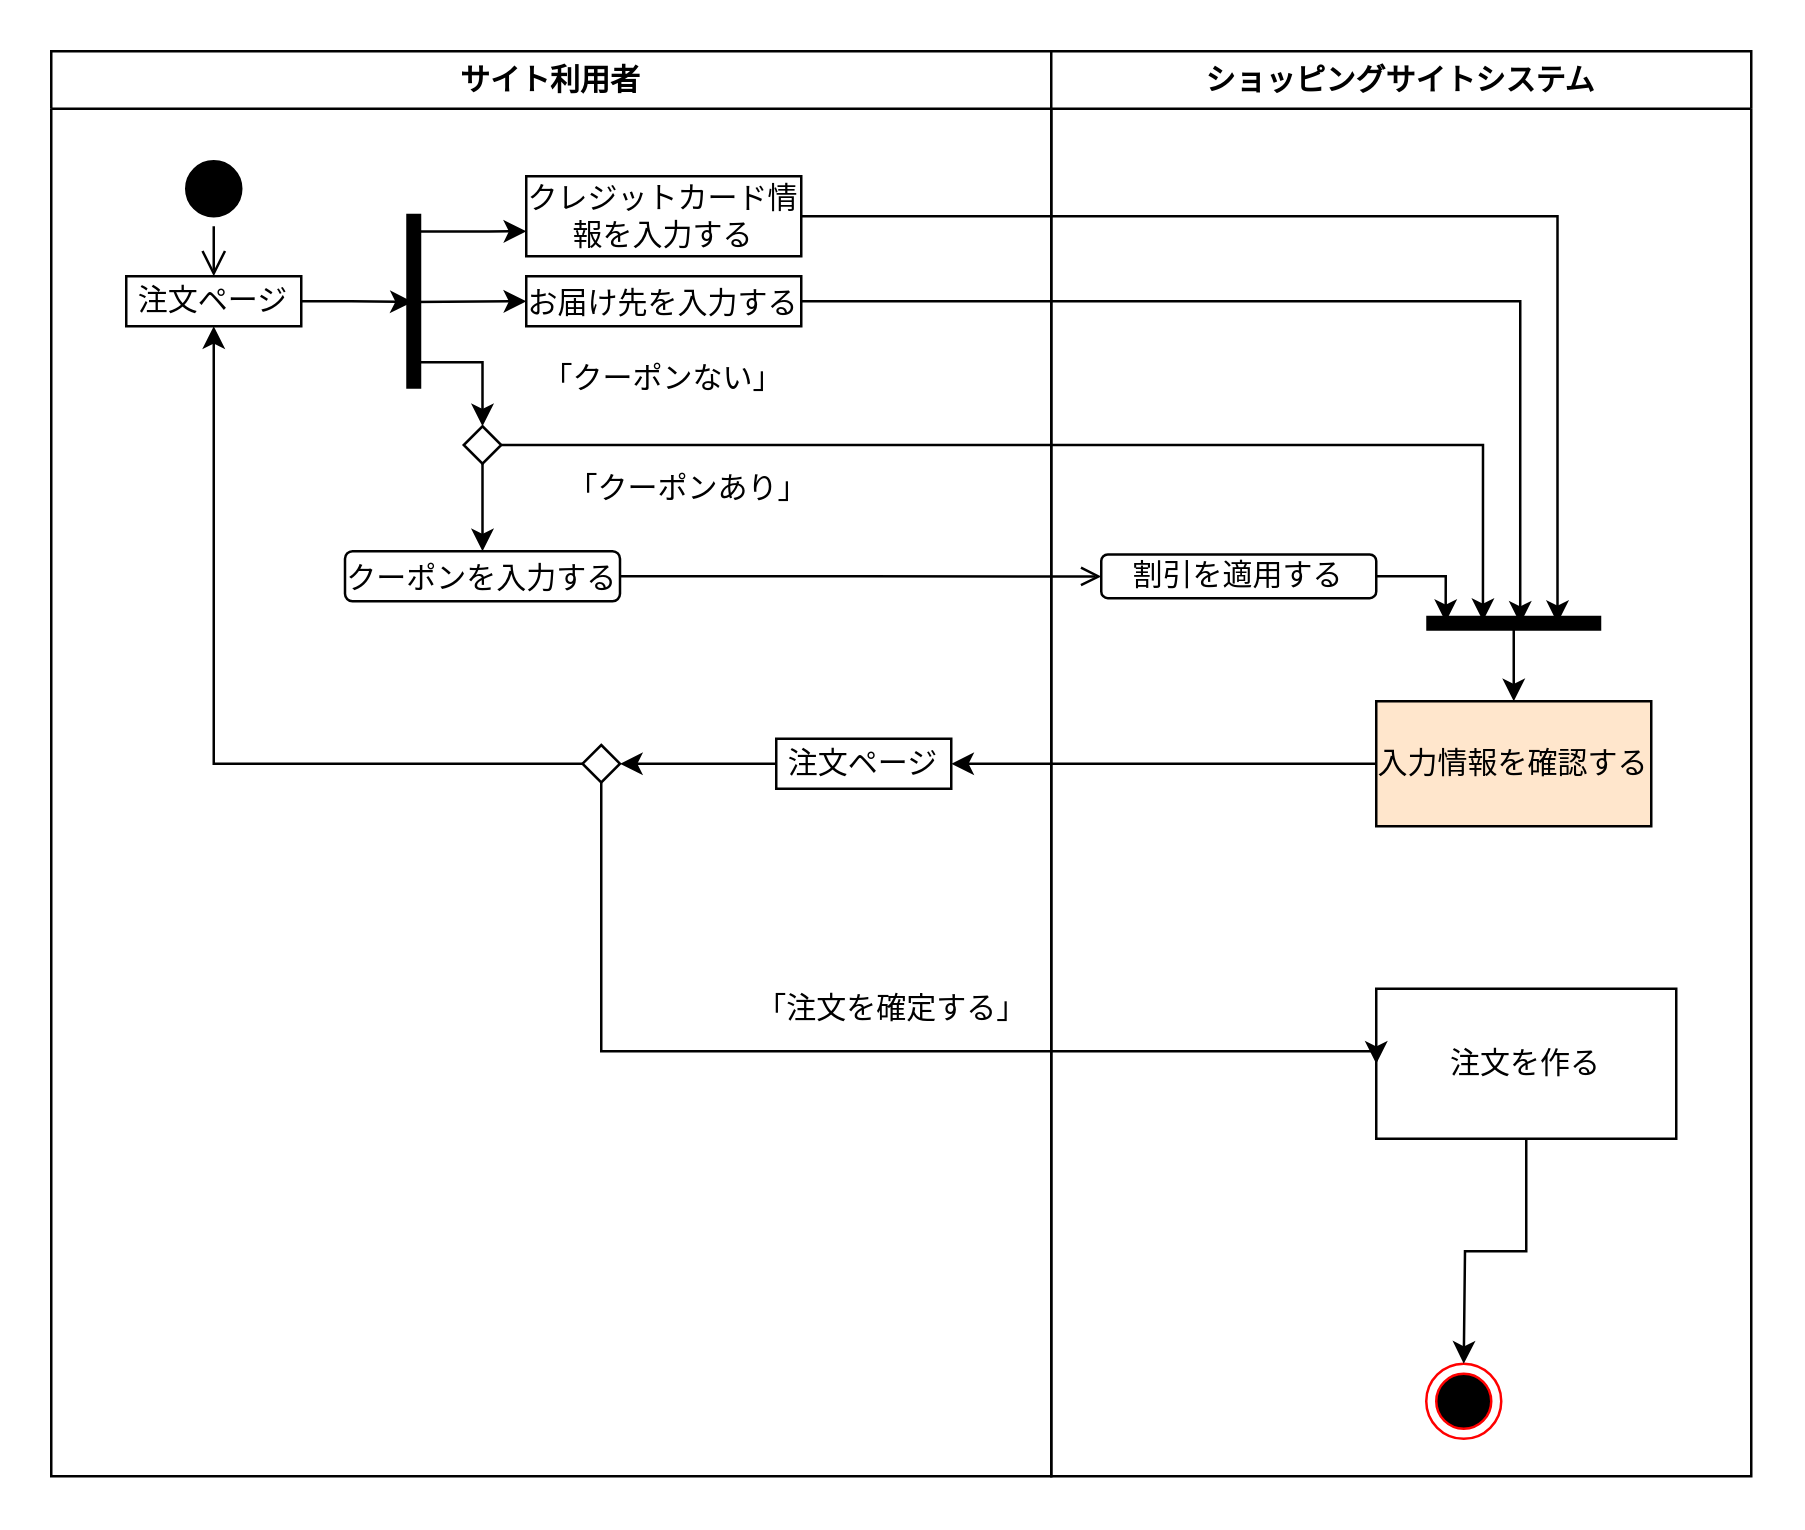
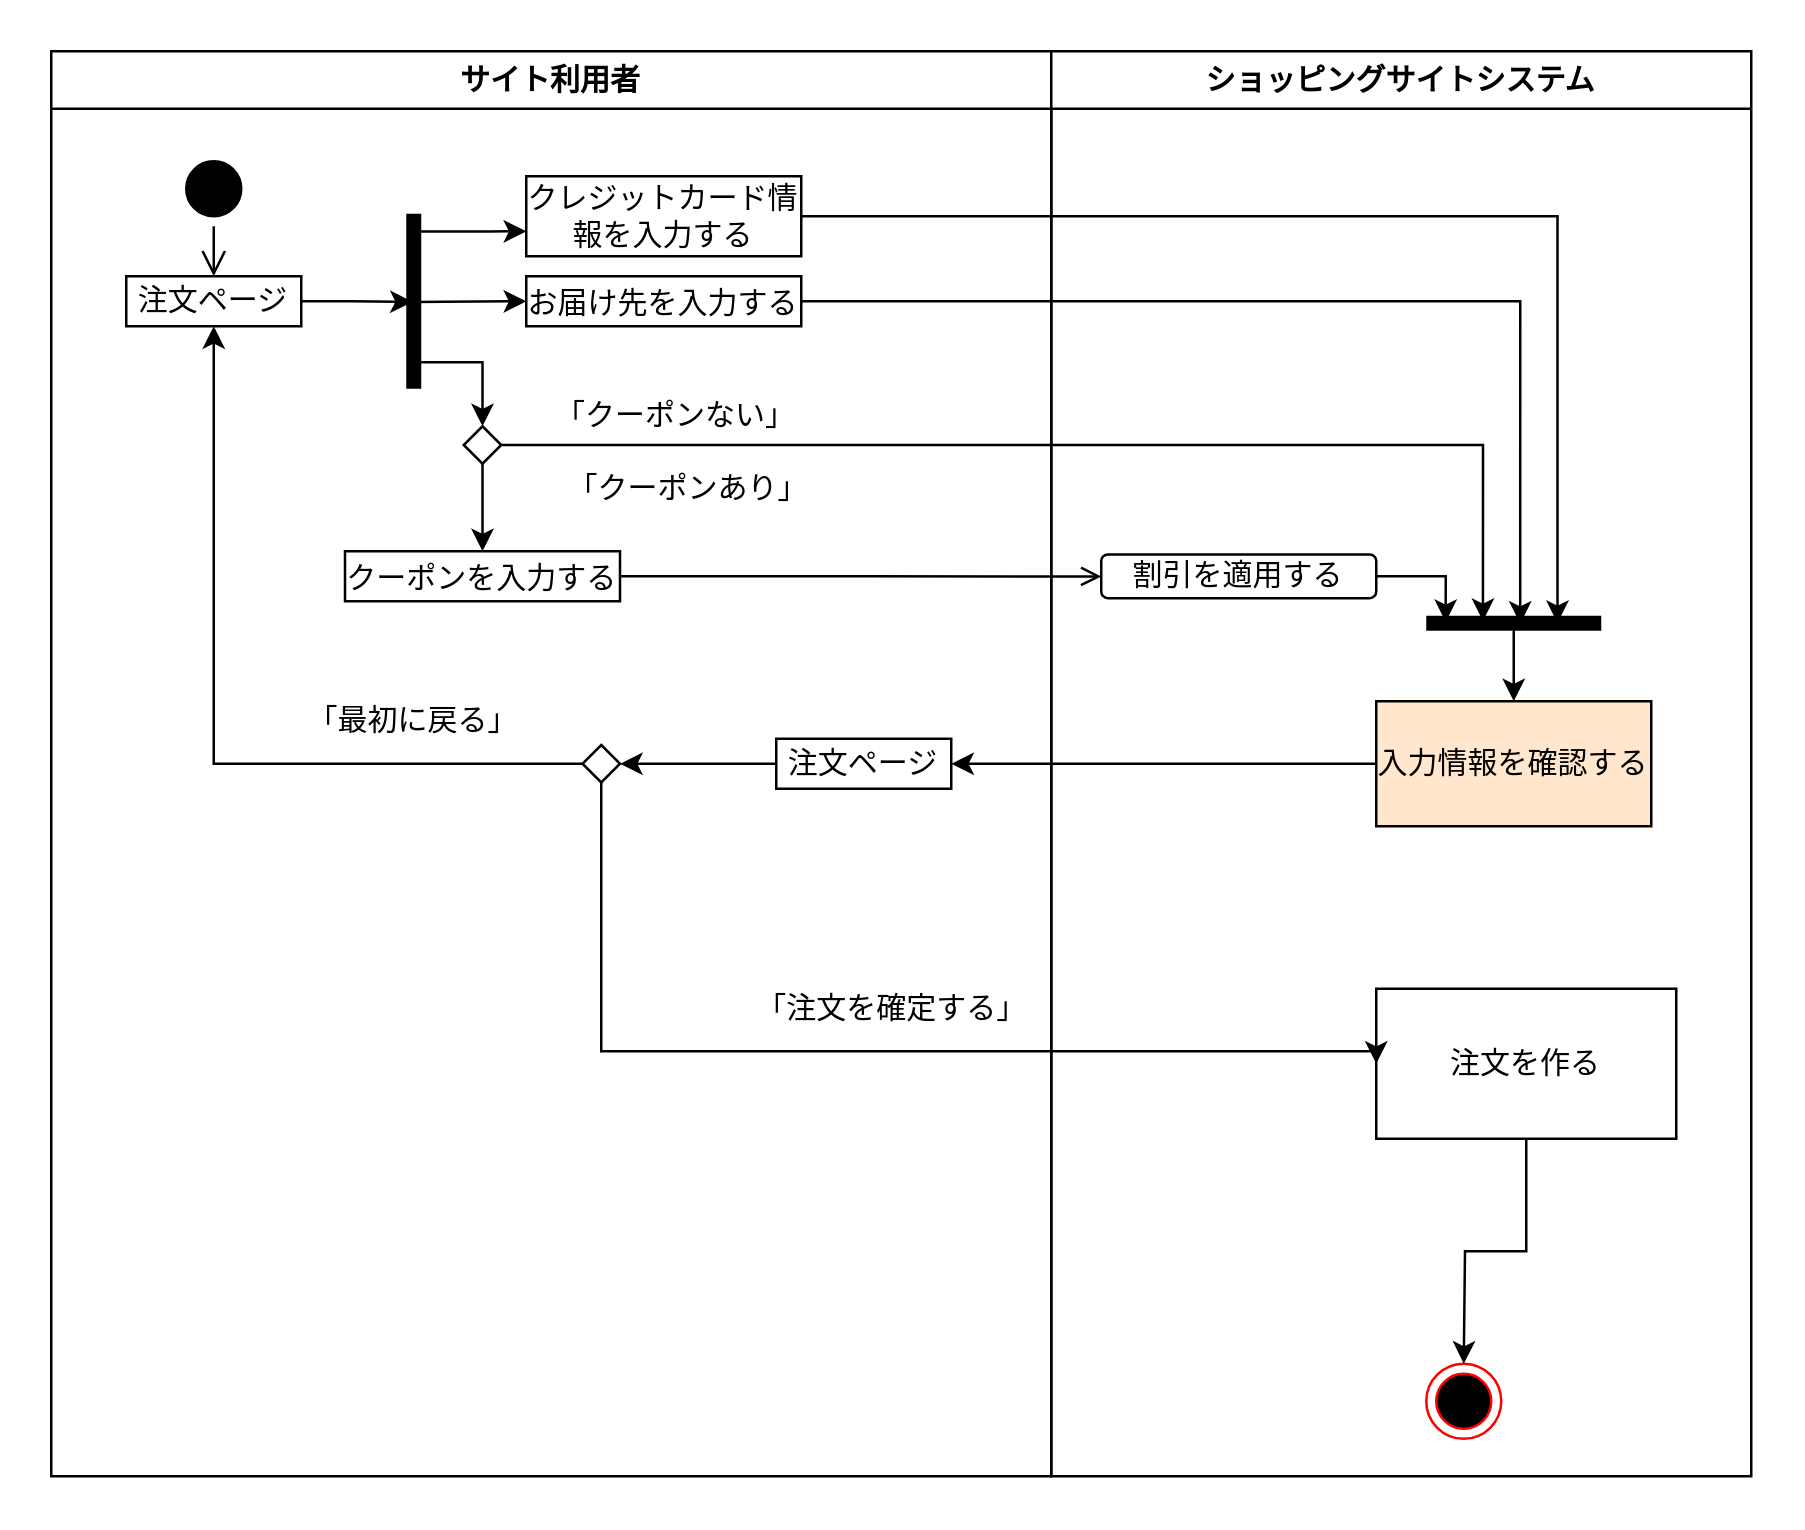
(664, 379) -> (676, 416)
(483, 576) -> (483, 576)
none -> (414, 720)
